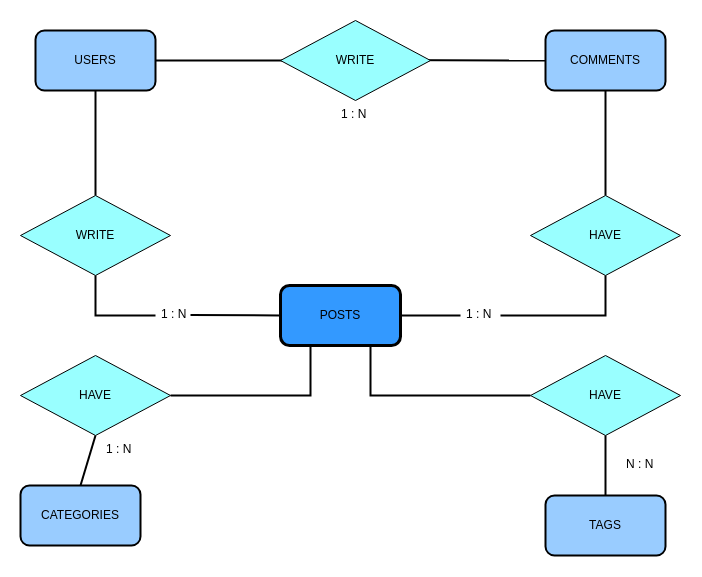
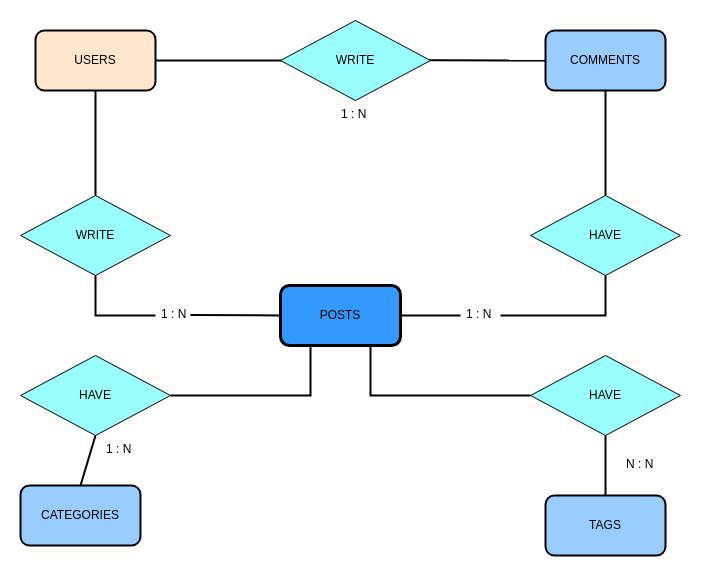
(96, 61) -> (96, 61)
